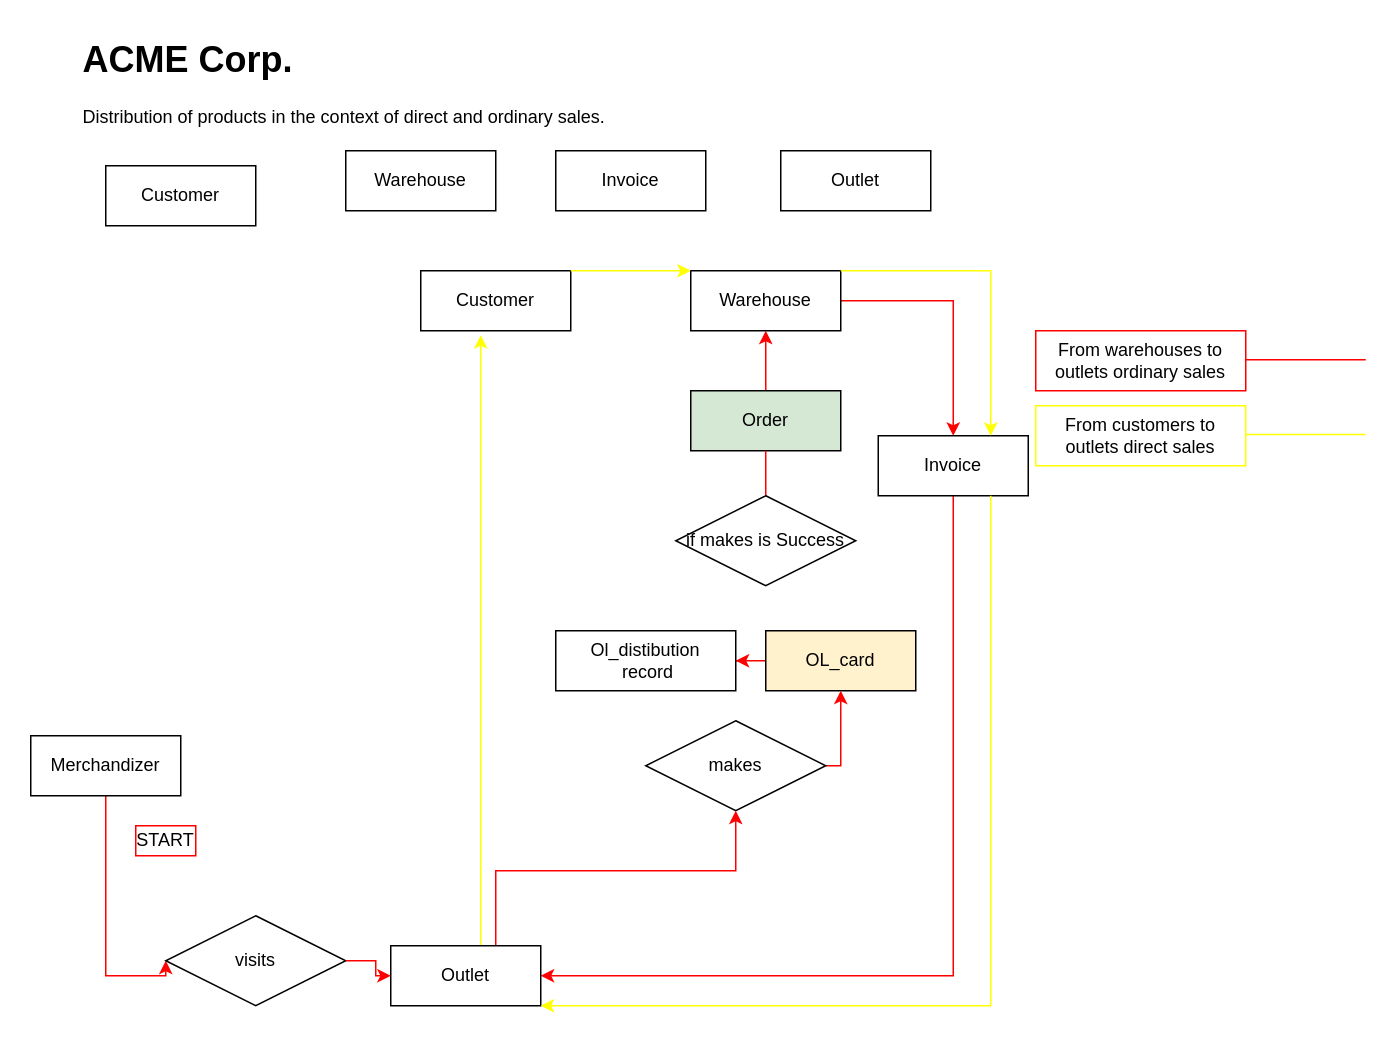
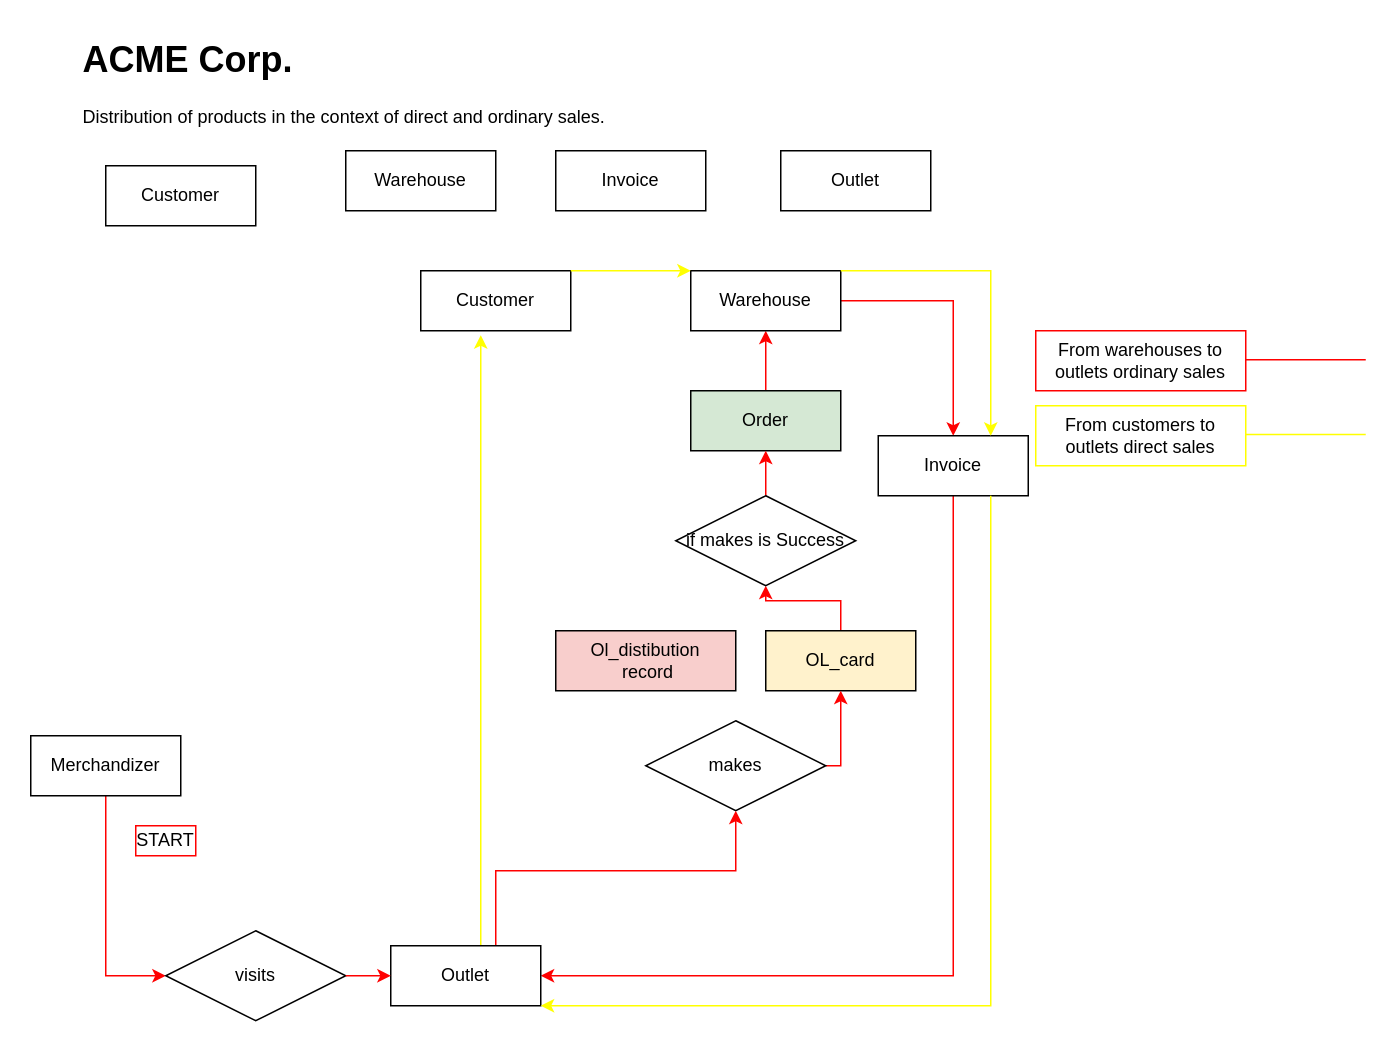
(766, 457) -> (766, 462)
(646, 661) -> (646, 661)
(746, 661) -> (816, 601)
(256, 961) -> (256, 976)
